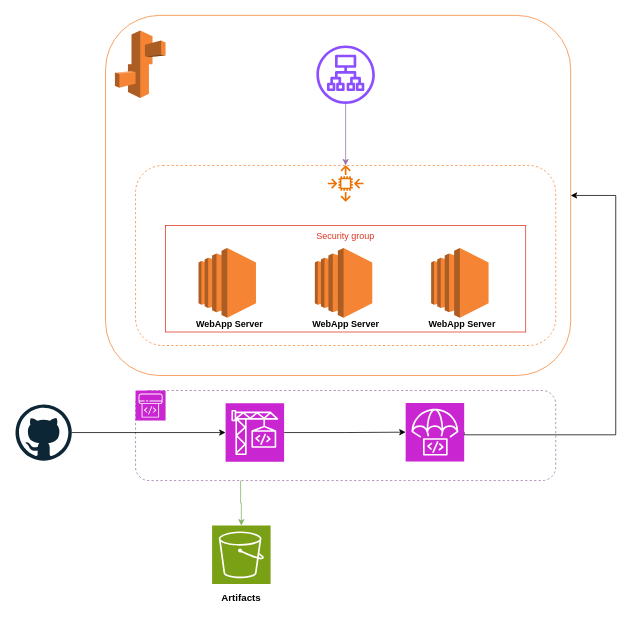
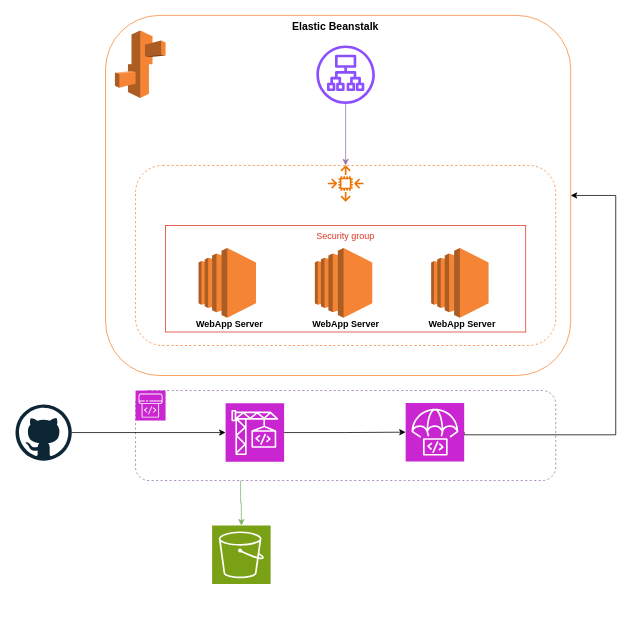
none -> (343, 27)
(241, 597) -> none
